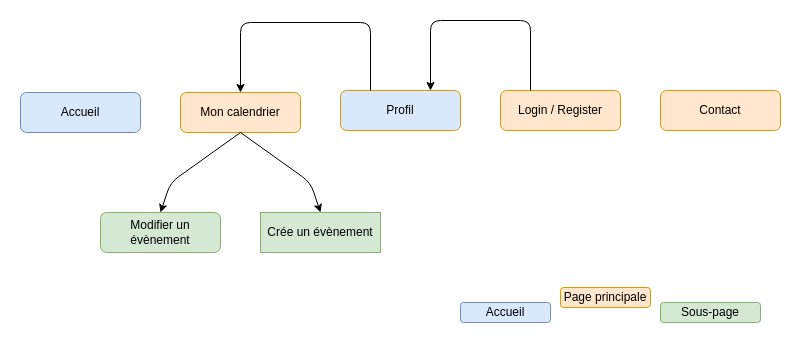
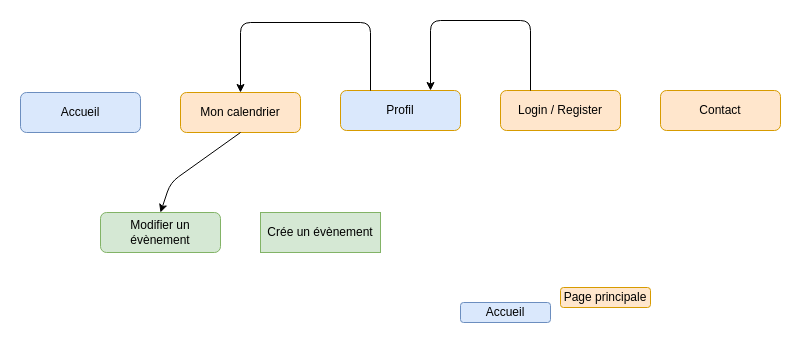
(282, 162) -> none
(711, 313) -> none
